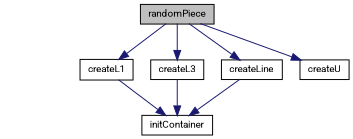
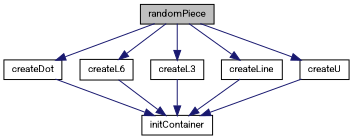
none -> (33, 70)
(107, 70) -> (107, 70)
none -> (256, 96)
